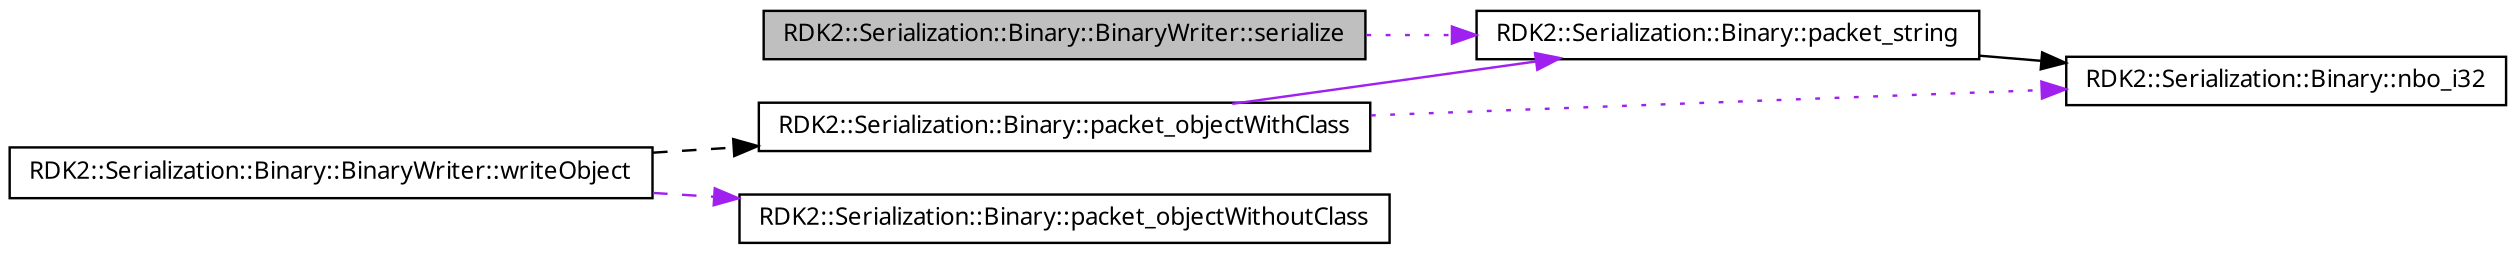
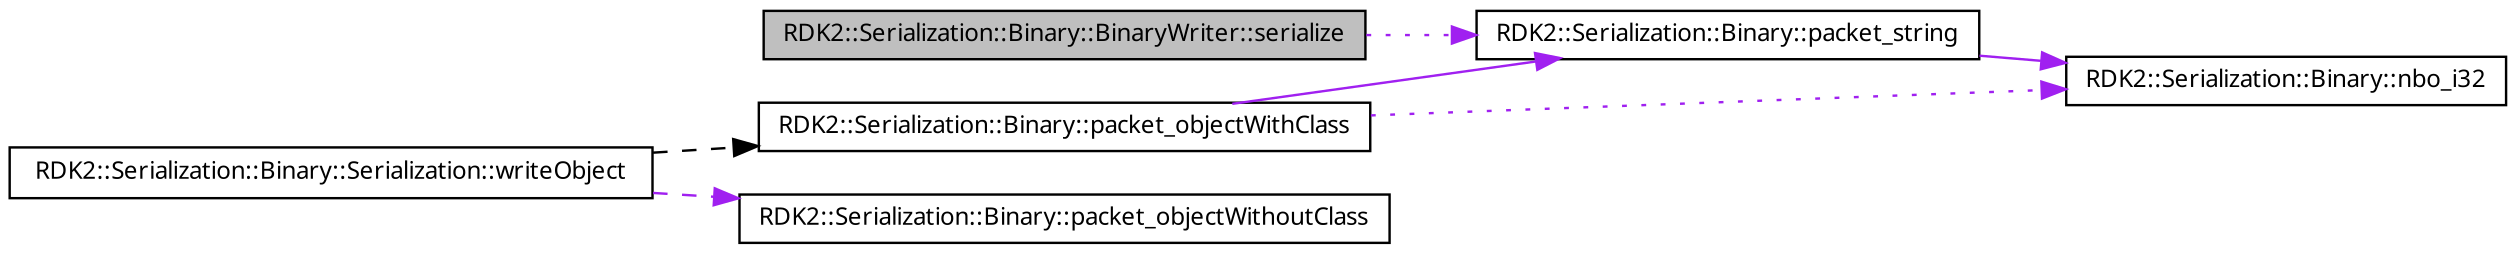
(2010, 58) -> (2010, 58)
(331, 173) -> (331, 173)
